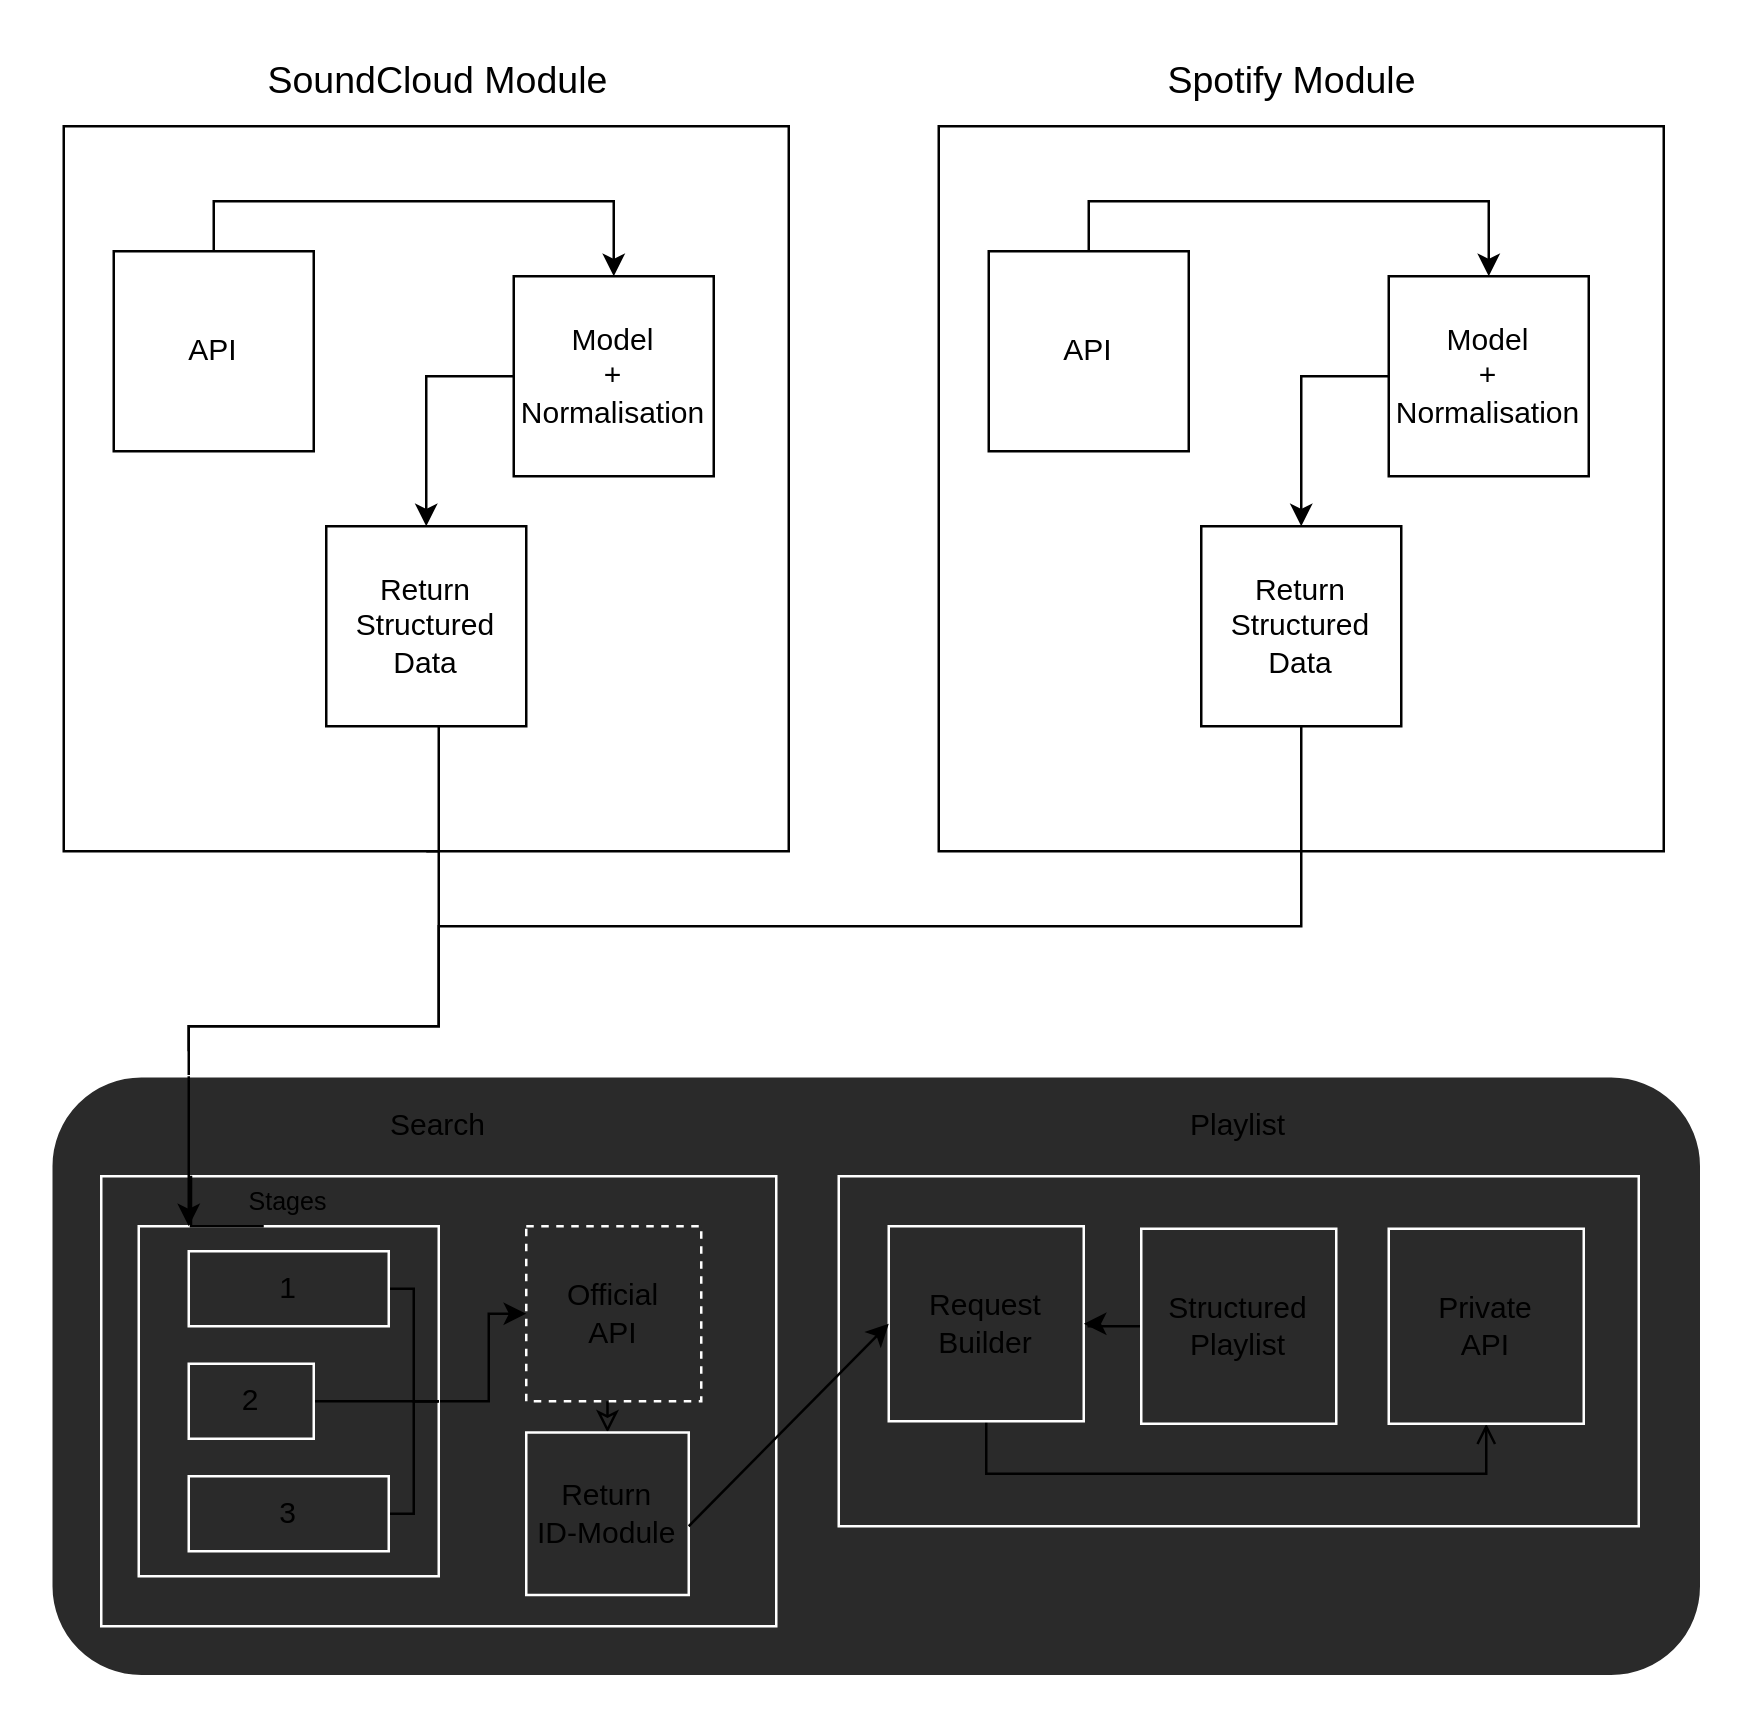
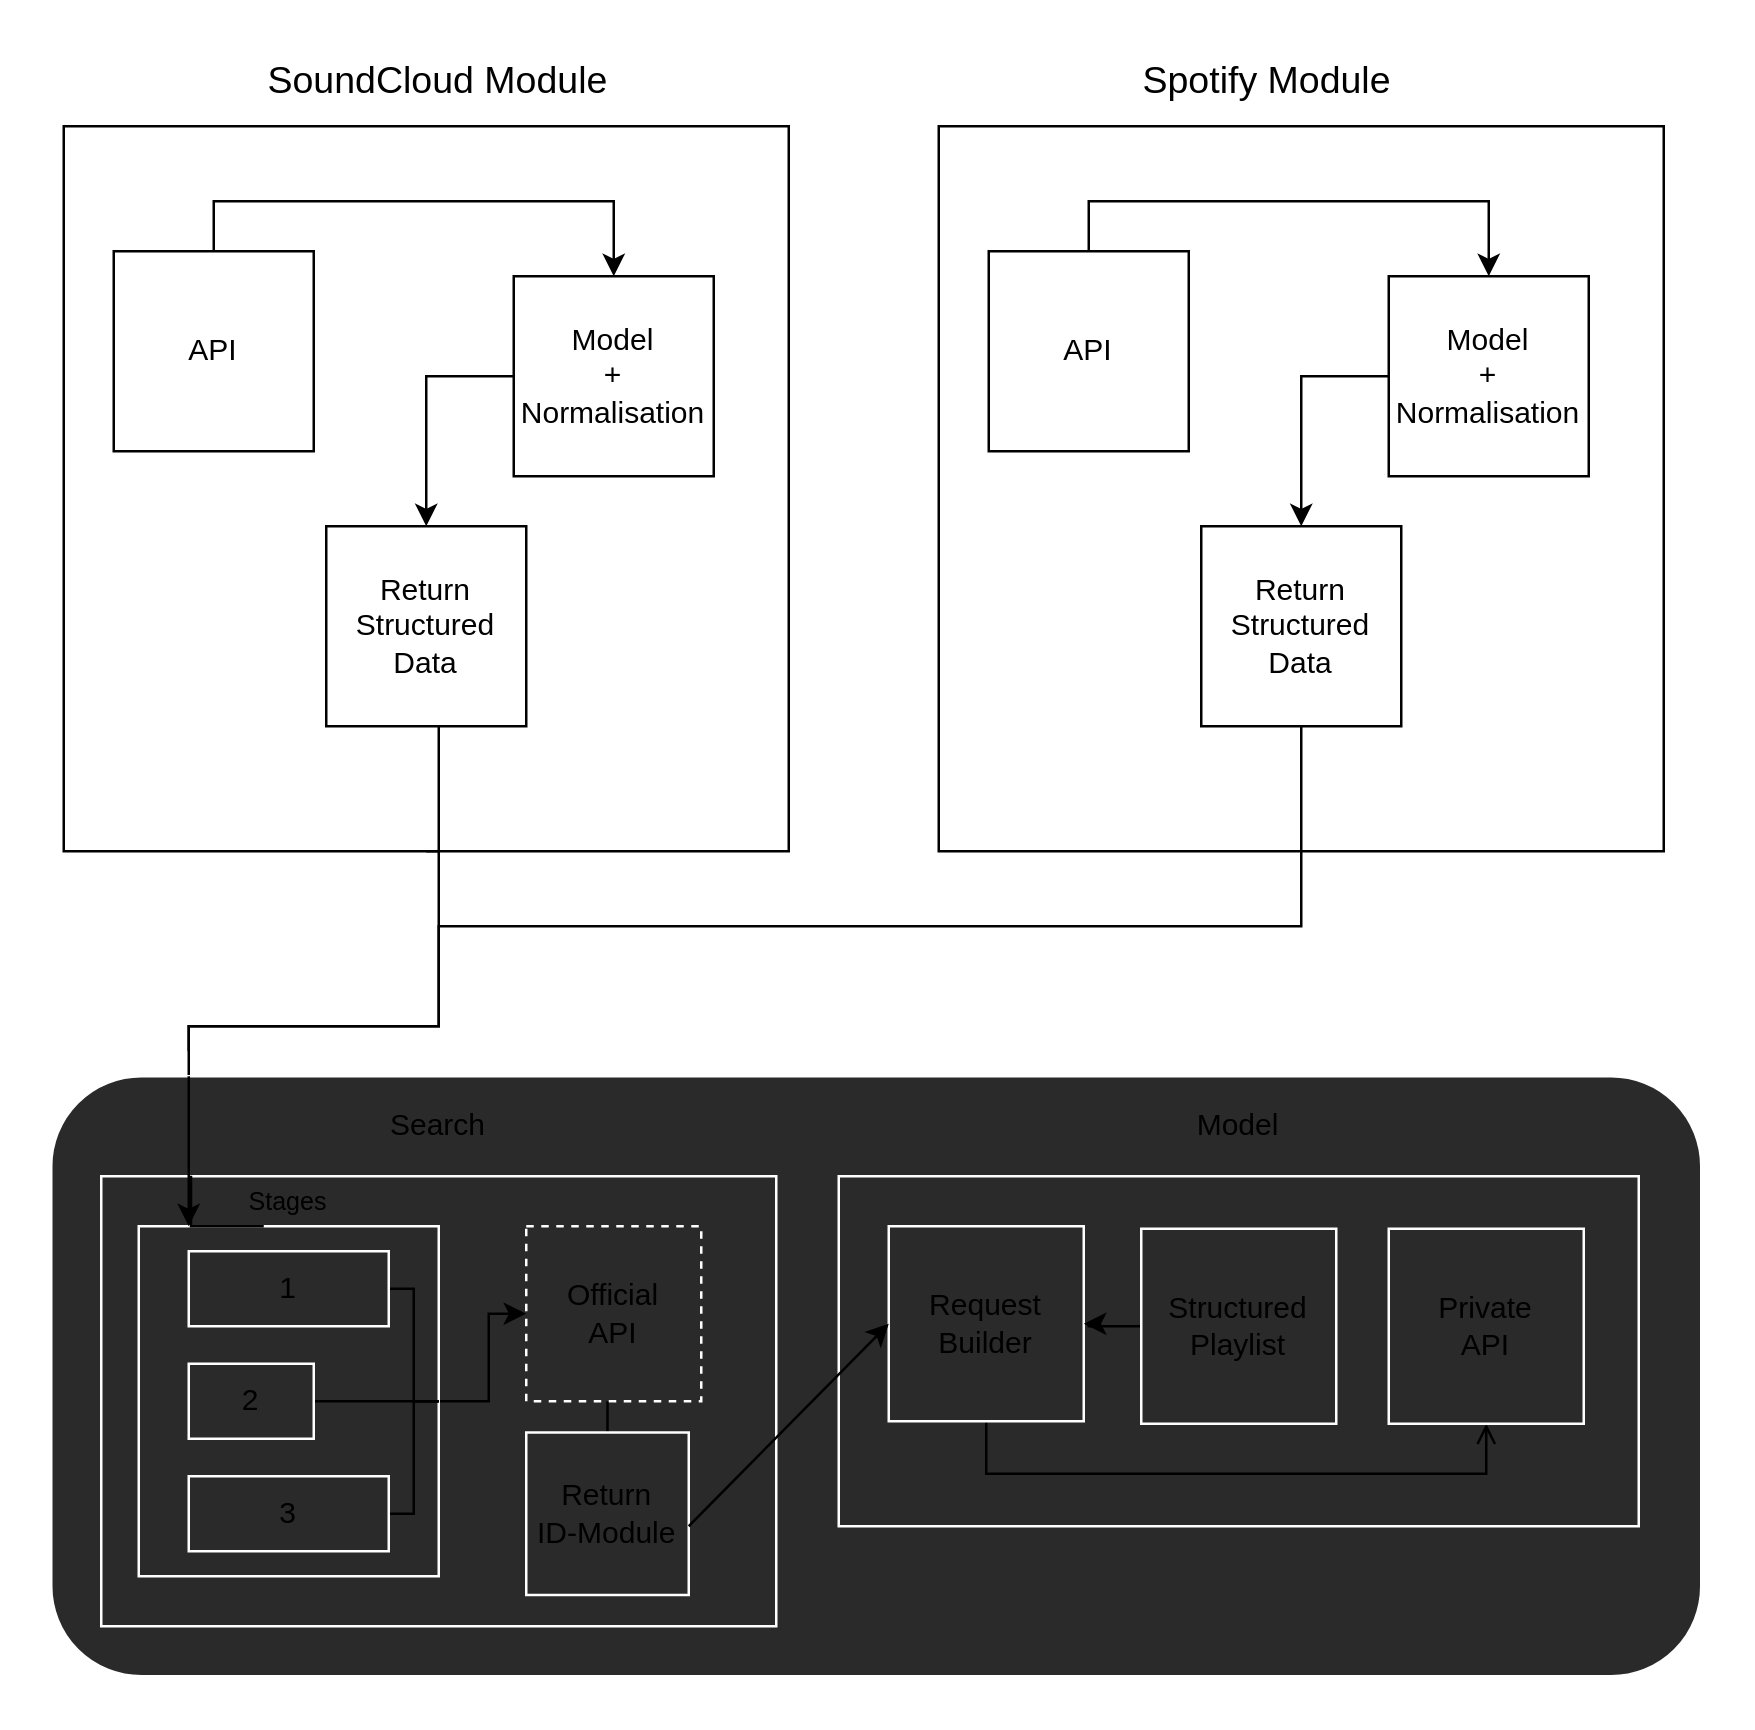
(1301, 76) -> (1276, 76)
(1239, 1126) -> (1239, 1126)
(608, 1415) -> (608, 1421)
